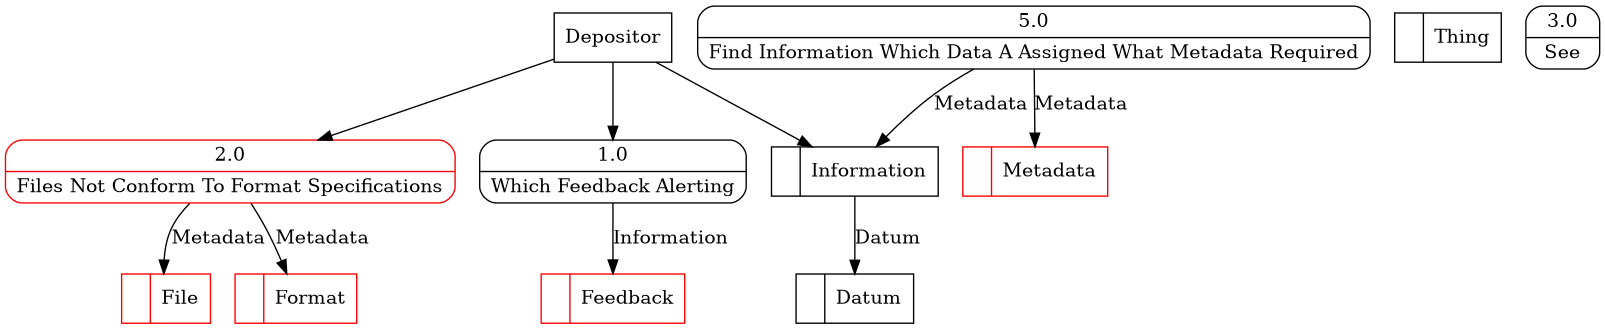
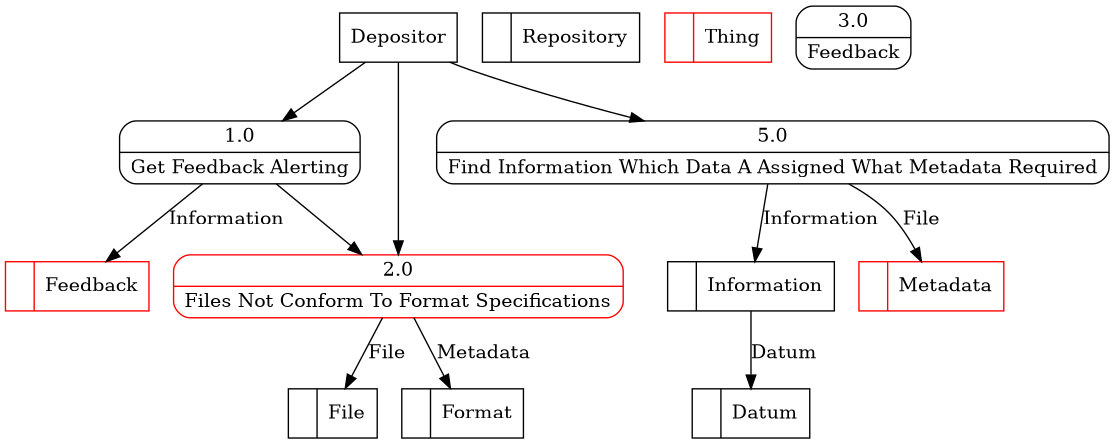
none -> (561, 38)
(1448, 38) -> (718, 38)
(1563, 53) -> (853, 53)
(728, 101) -> (539, 92)
(981, 105) -> (821, 219)
(1081, 105) -> (922, 219)
(613, 187) -> (240, 167)
none -> (314, 215)
(219, 238) -> (387, 353)
(166, 299) -> (333, 413)
(296, 299) -> (463, 413)
